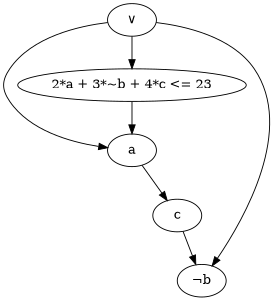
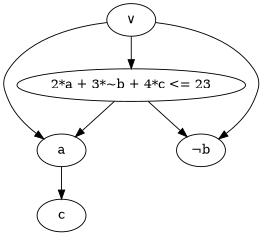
(188, 244) -> (164, 116)
